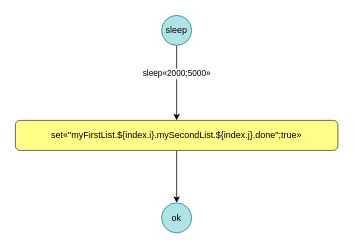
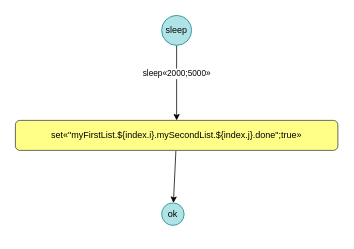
(177, 218) -> (173, 214)
